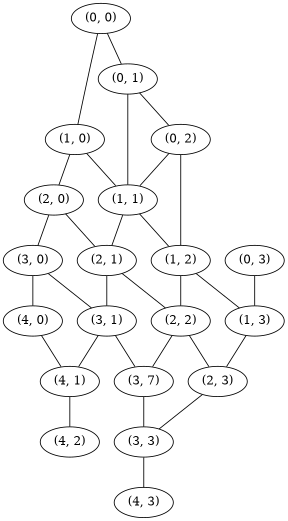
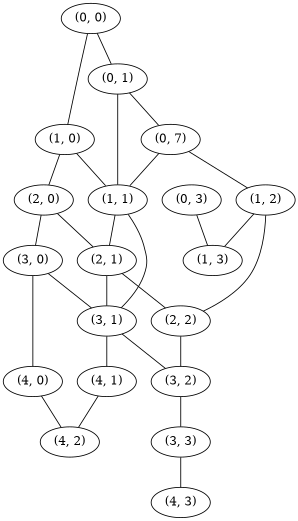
(181, 139) -> (171, 139)
(154, 230) -> (147, 263)
(51, 351) -> (51, 412)
(144, 381) -> (181, 381)
(218, 381) -> none
